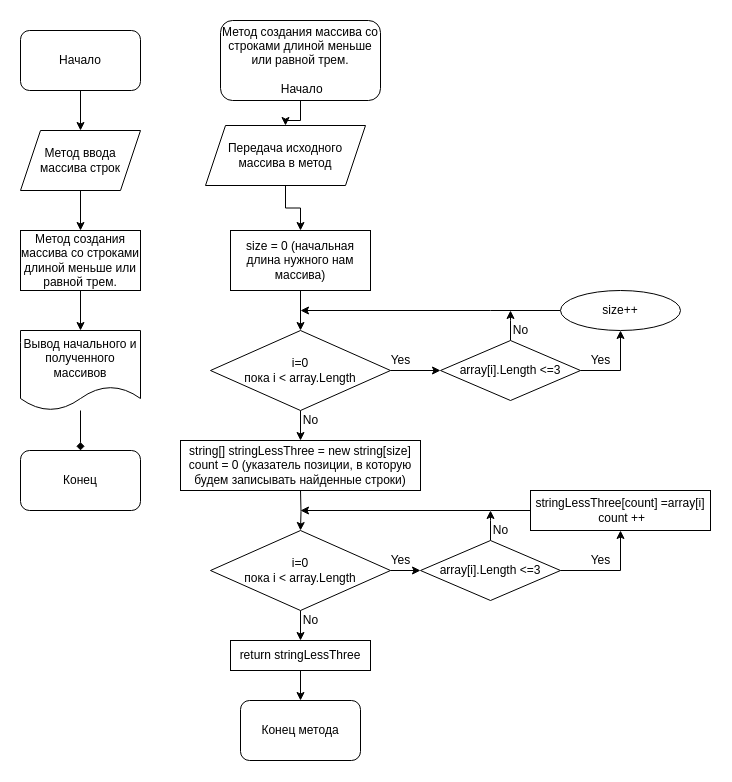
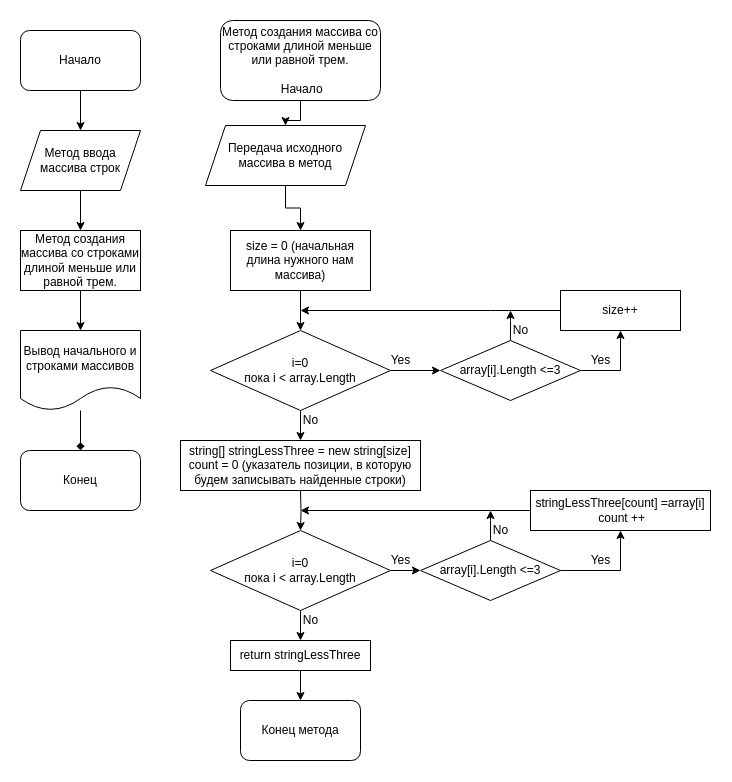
(621, 311) -> (621, 311)
(81, 359) -> (81, 359)
